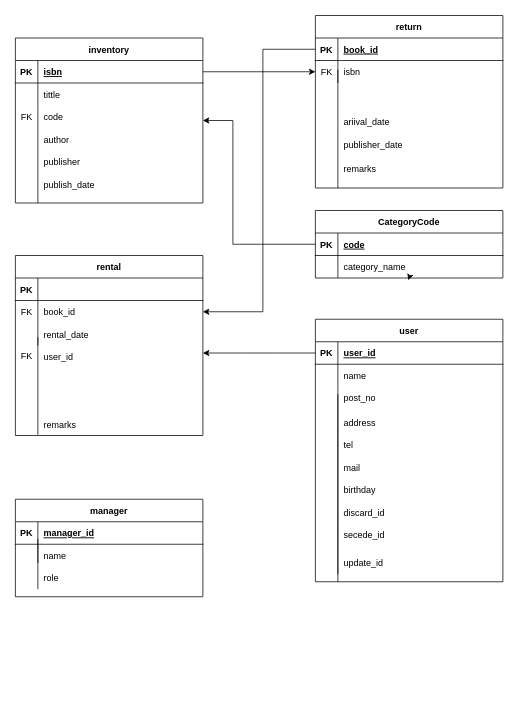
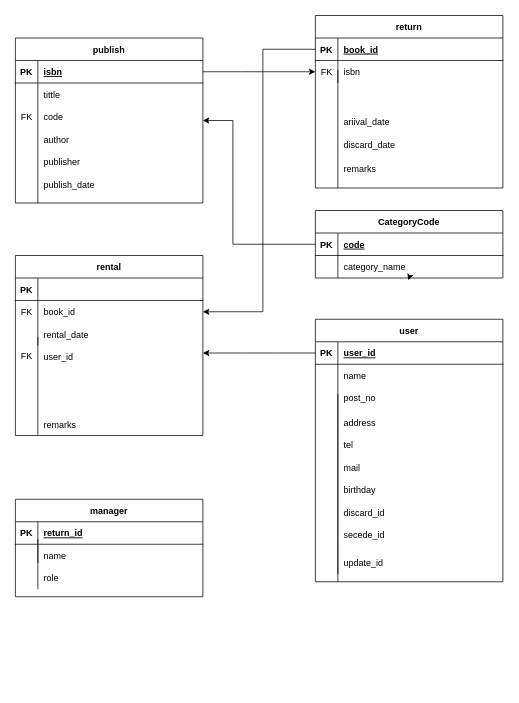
(109, 50) -> (109, 50)
(376, 145) -> (373, 145)
(68, 533) -> (65, 533)
